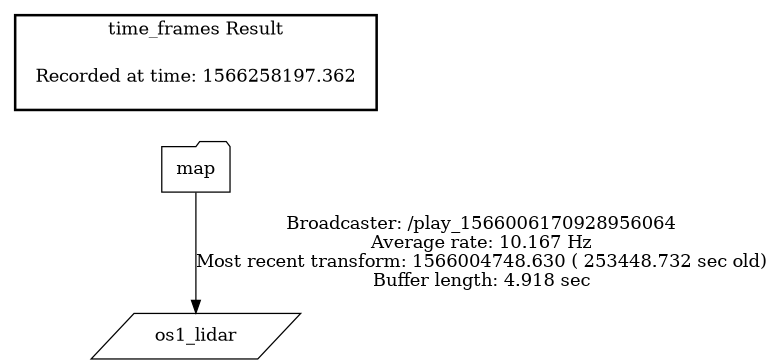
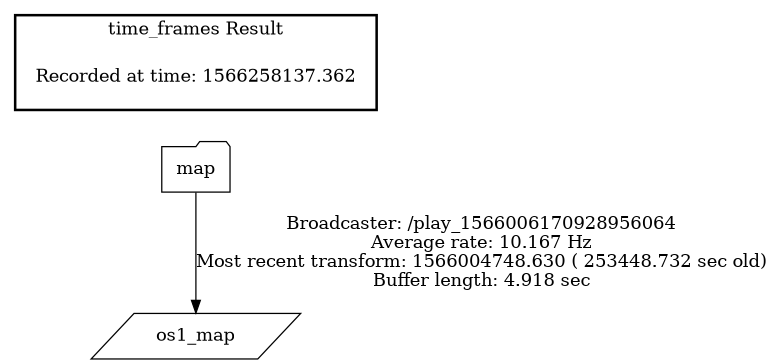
(196, 77) -> (196, 77)
(196, 336) -> (196, 336)
